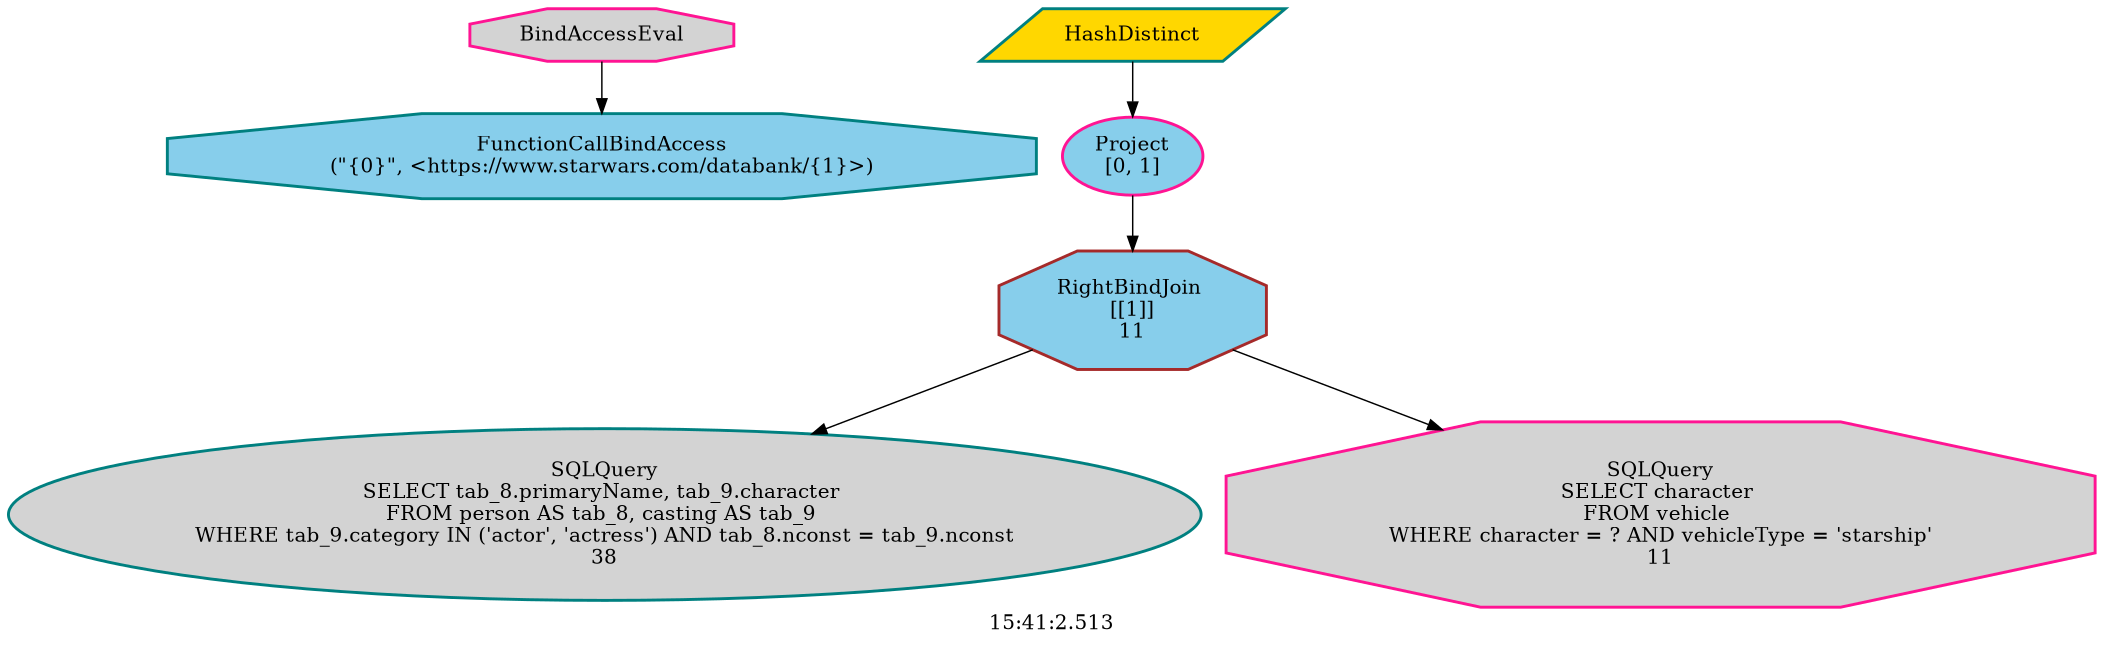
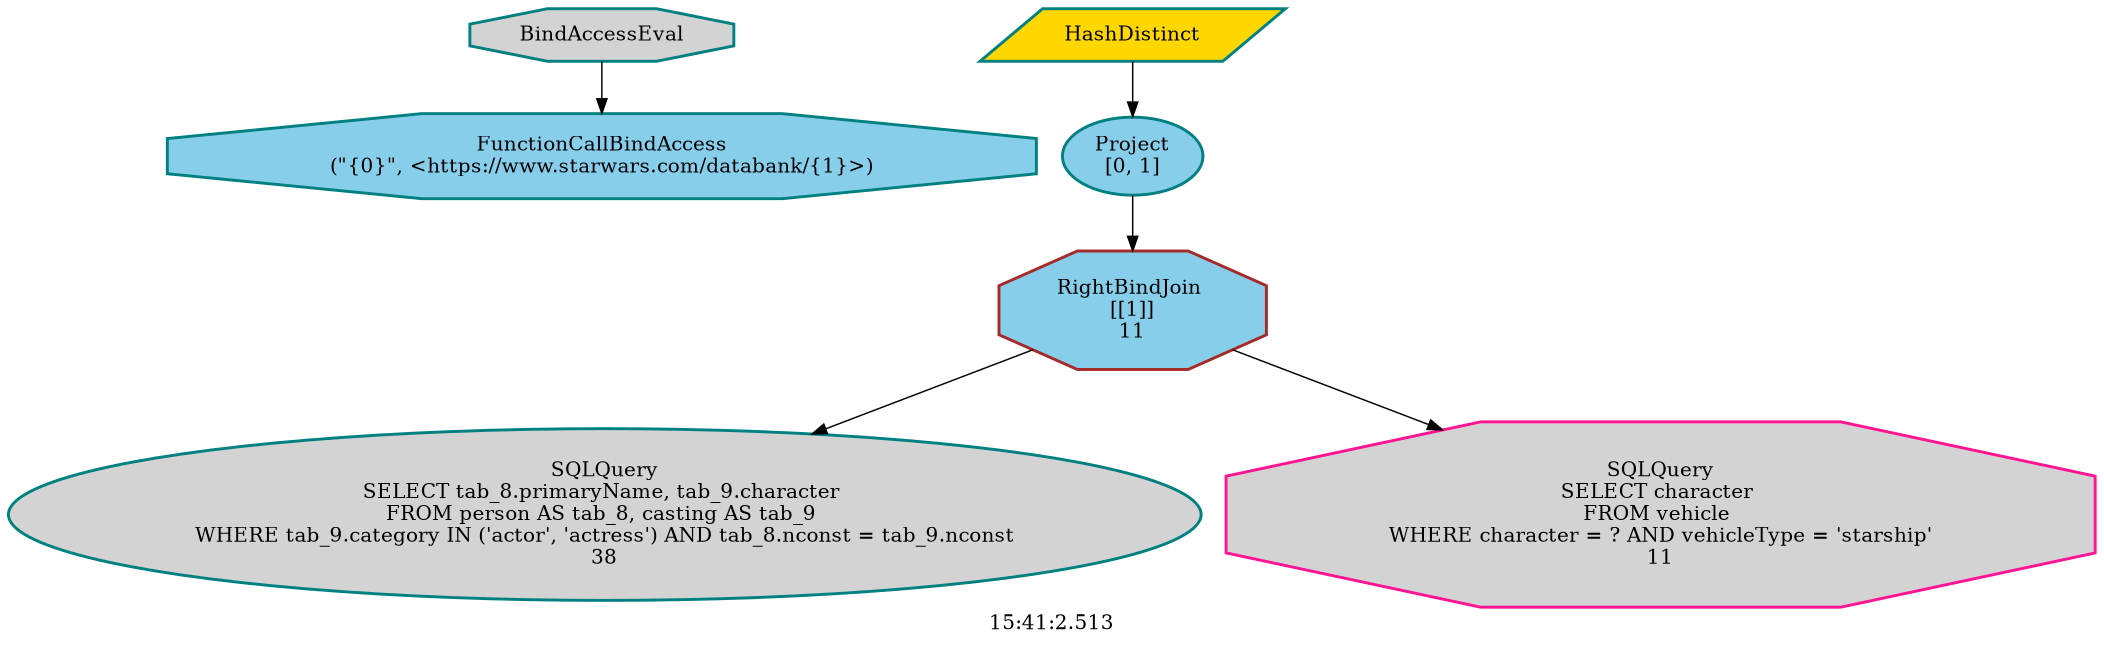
(602, 35) -> (602, 35)
(1133, 156) -> (1133, 156)
